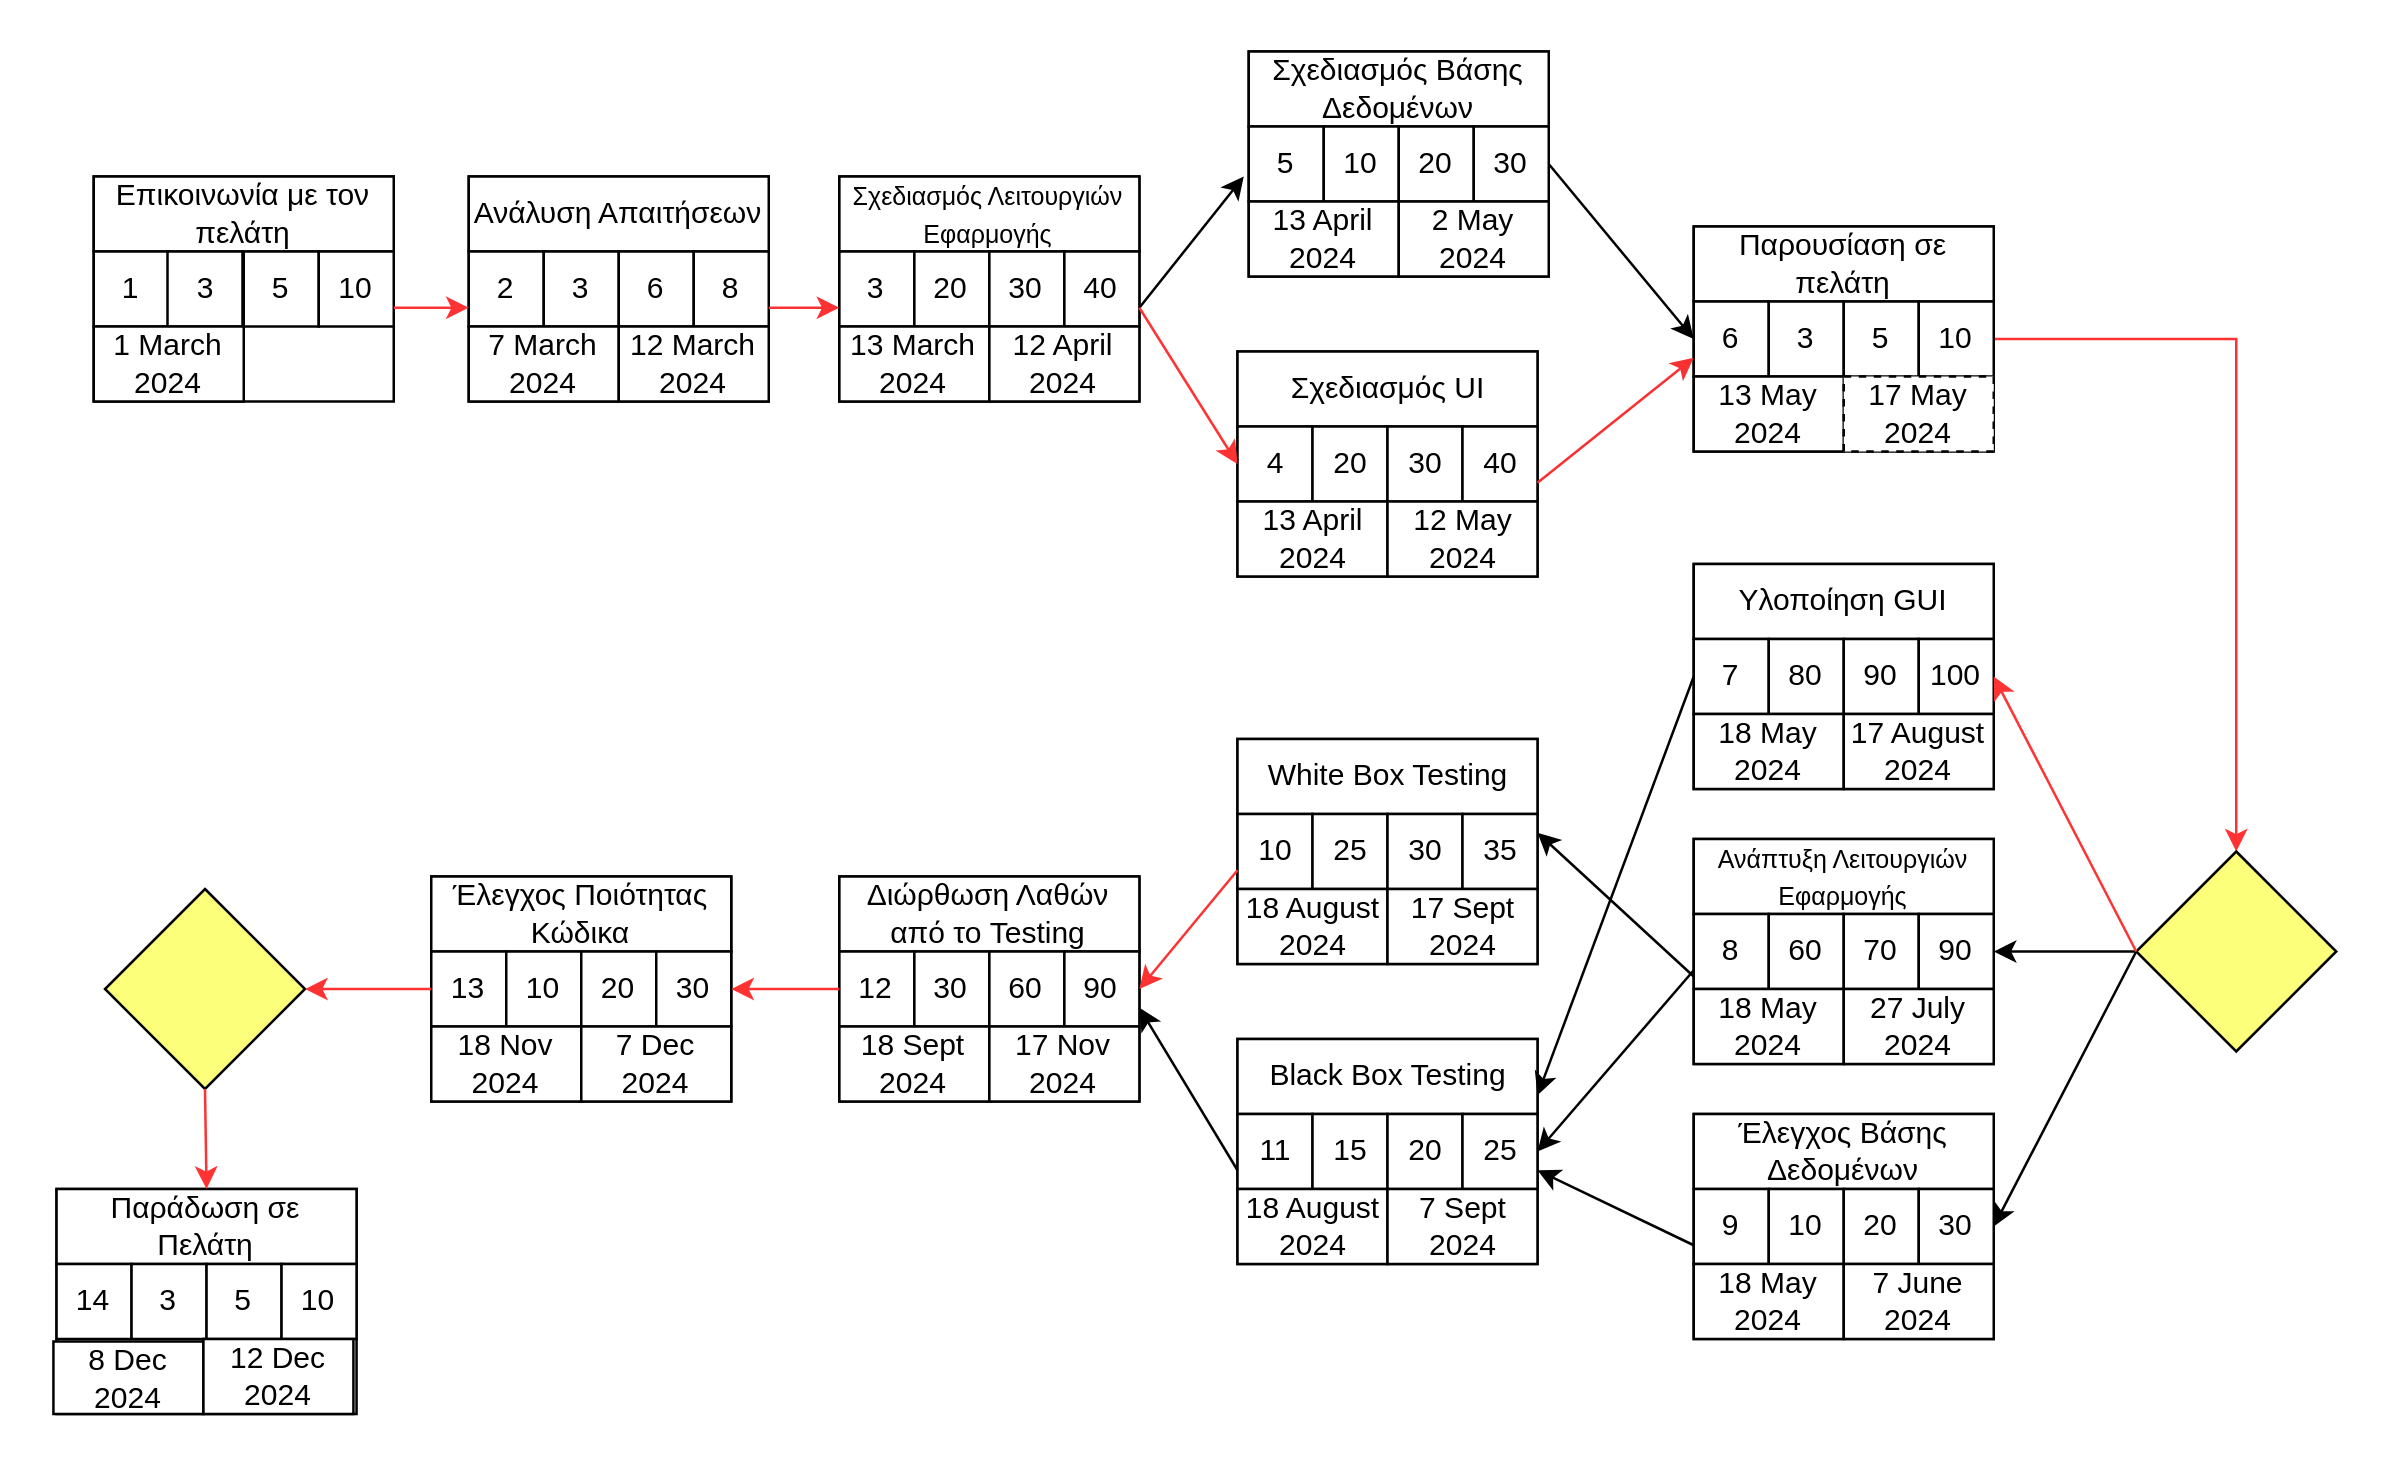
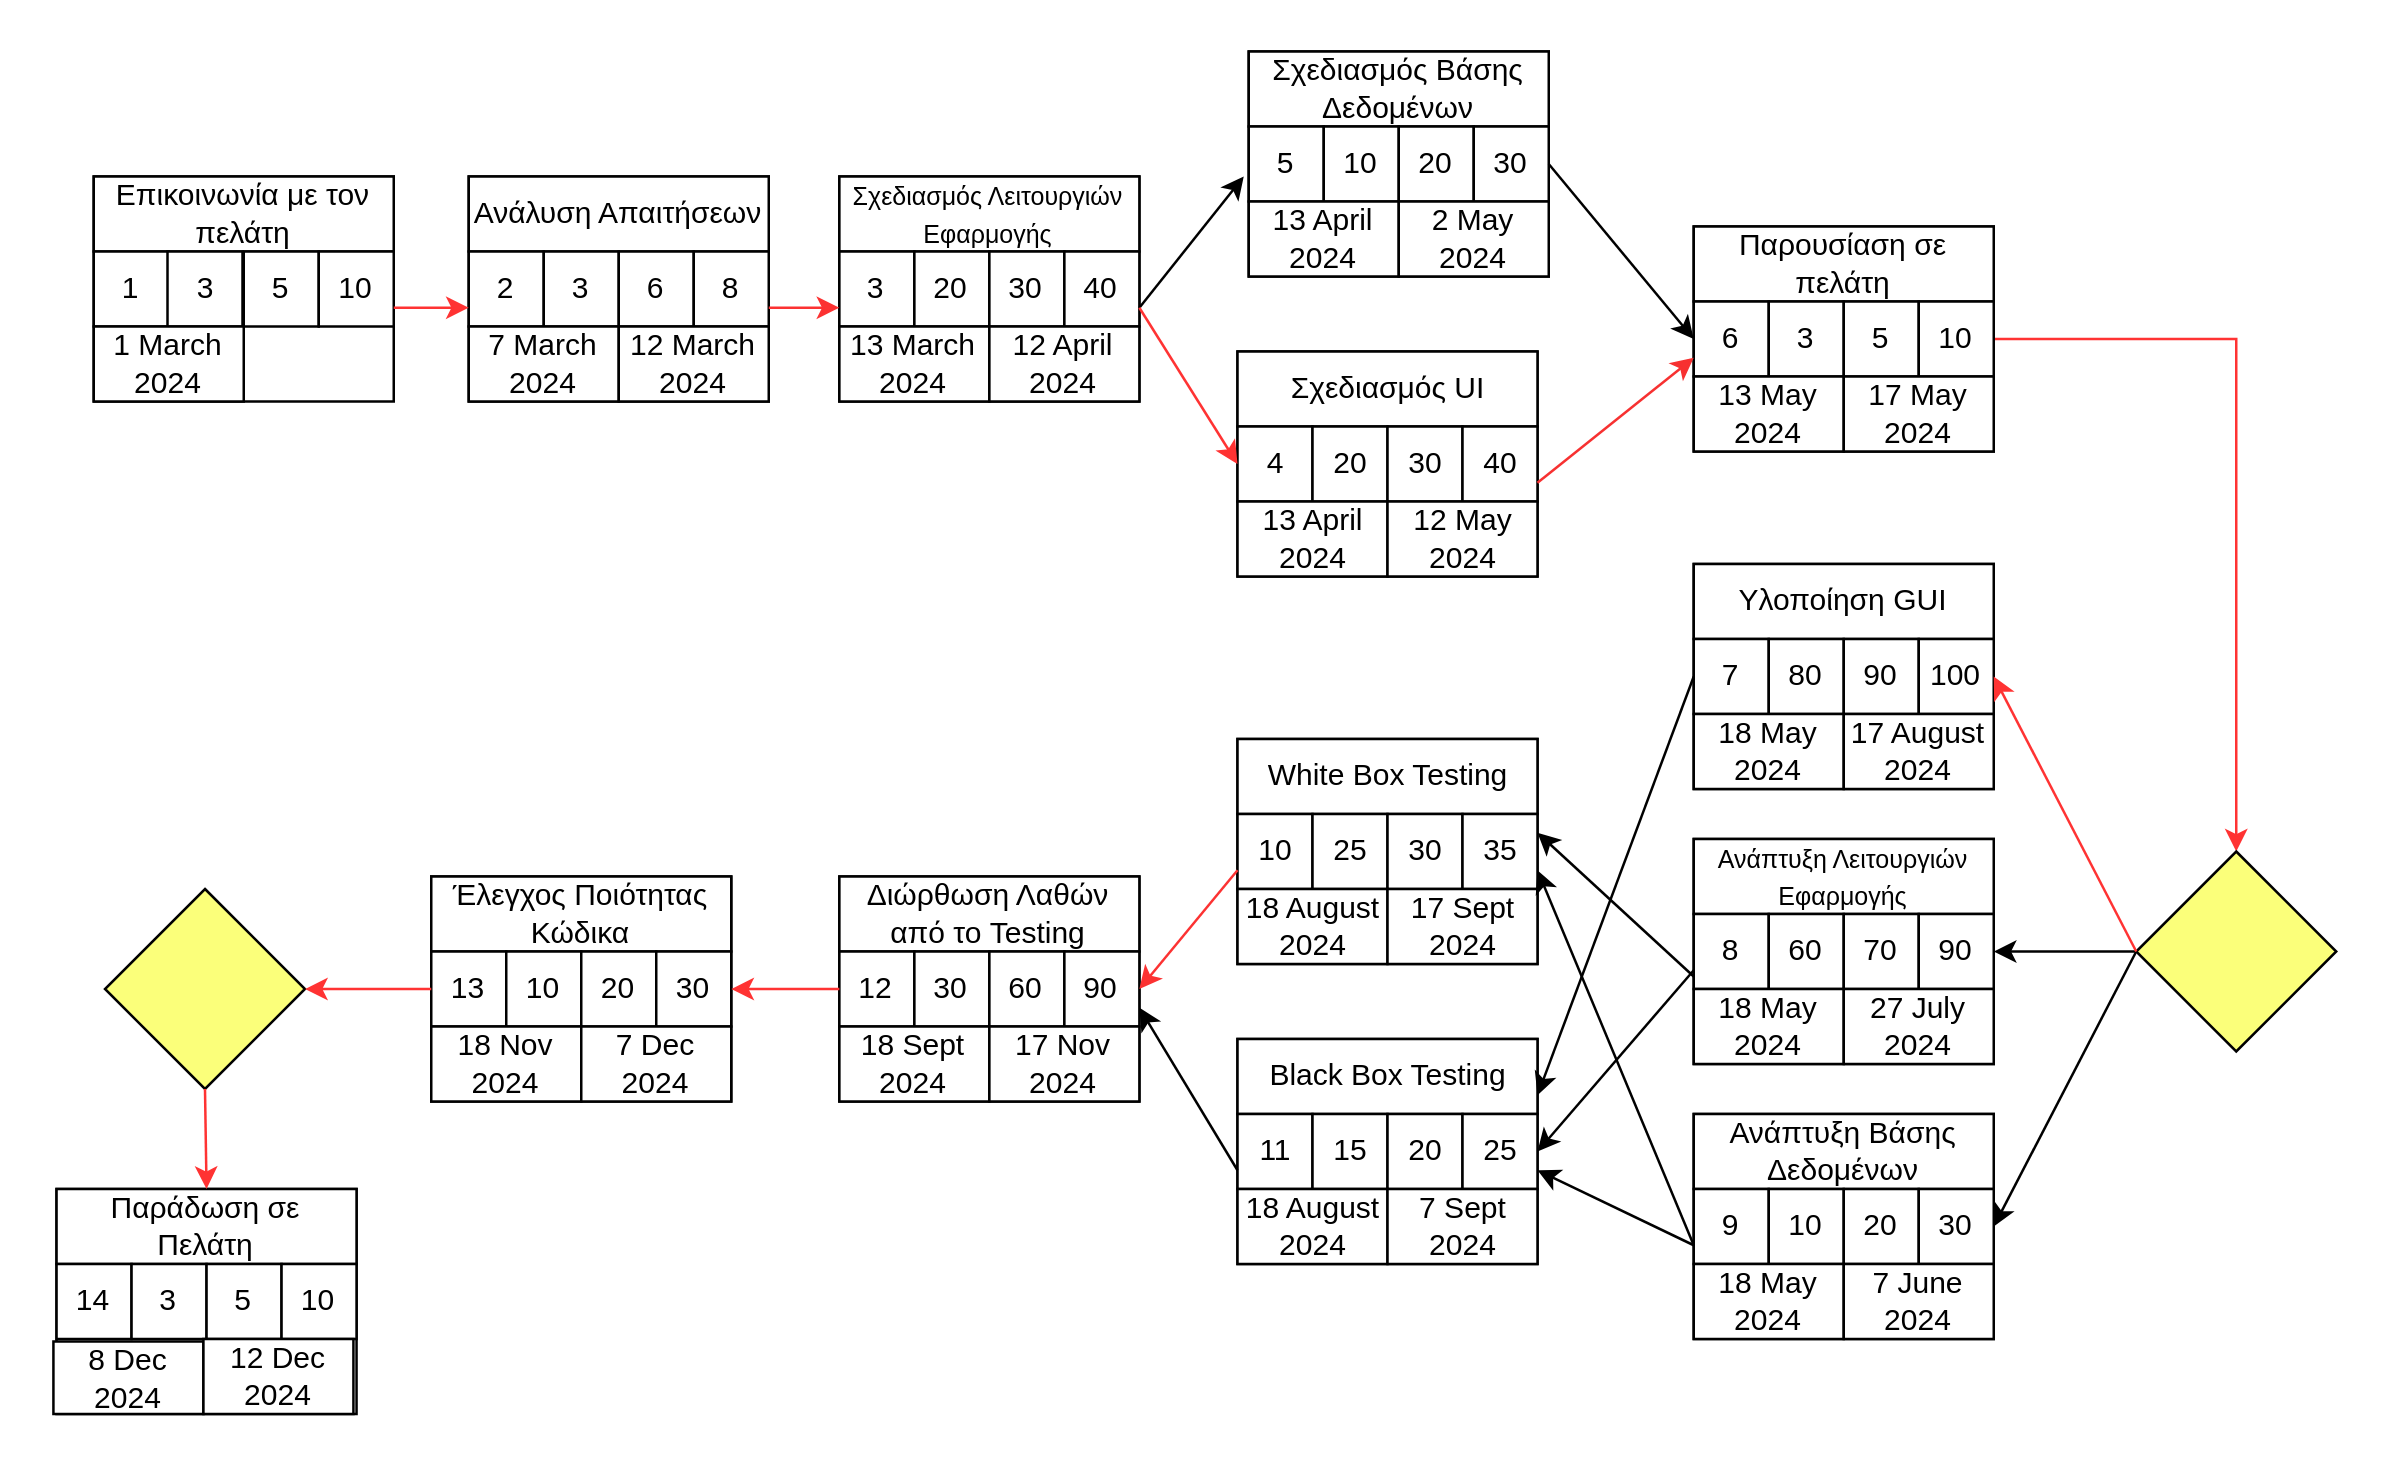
(1919, 414) -> (1919, 414)
(1844, 1151) -> (1844, 1151)
none -> (1655, 1152)
